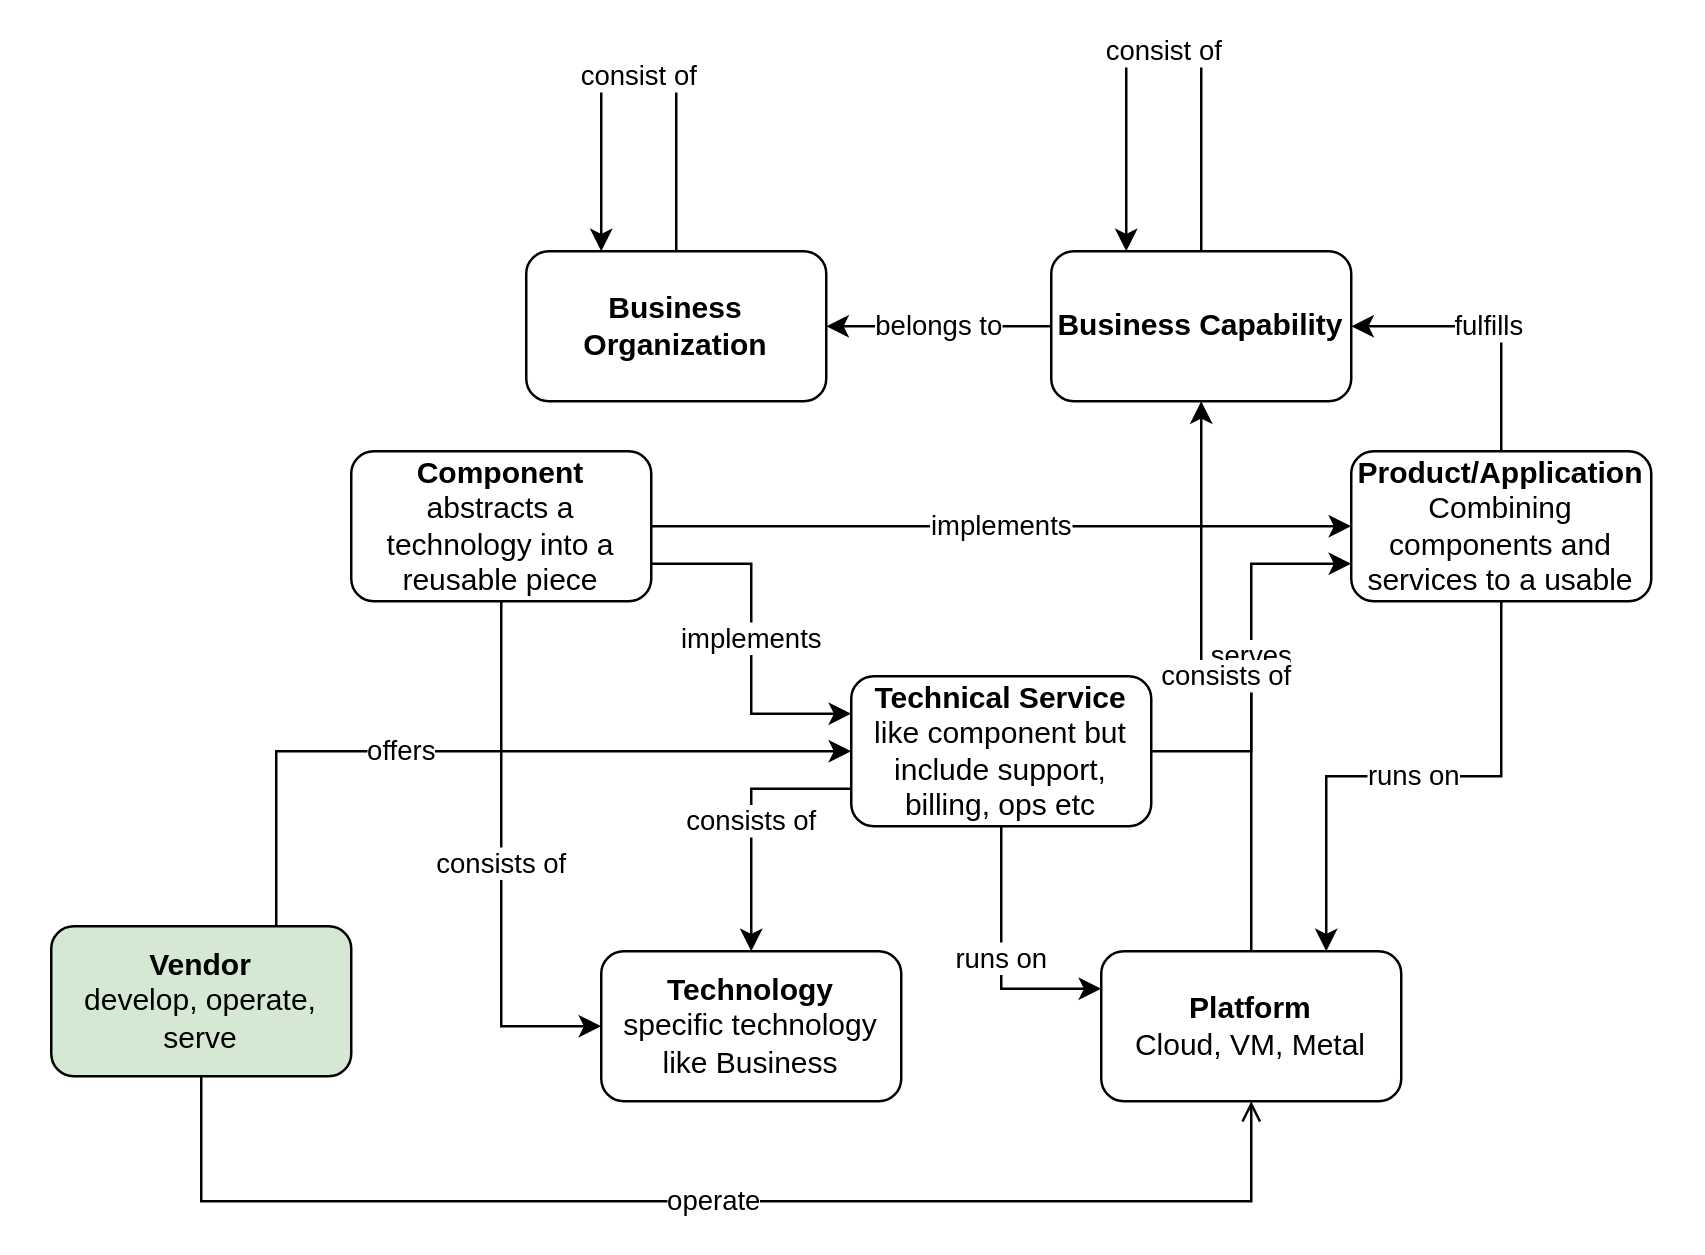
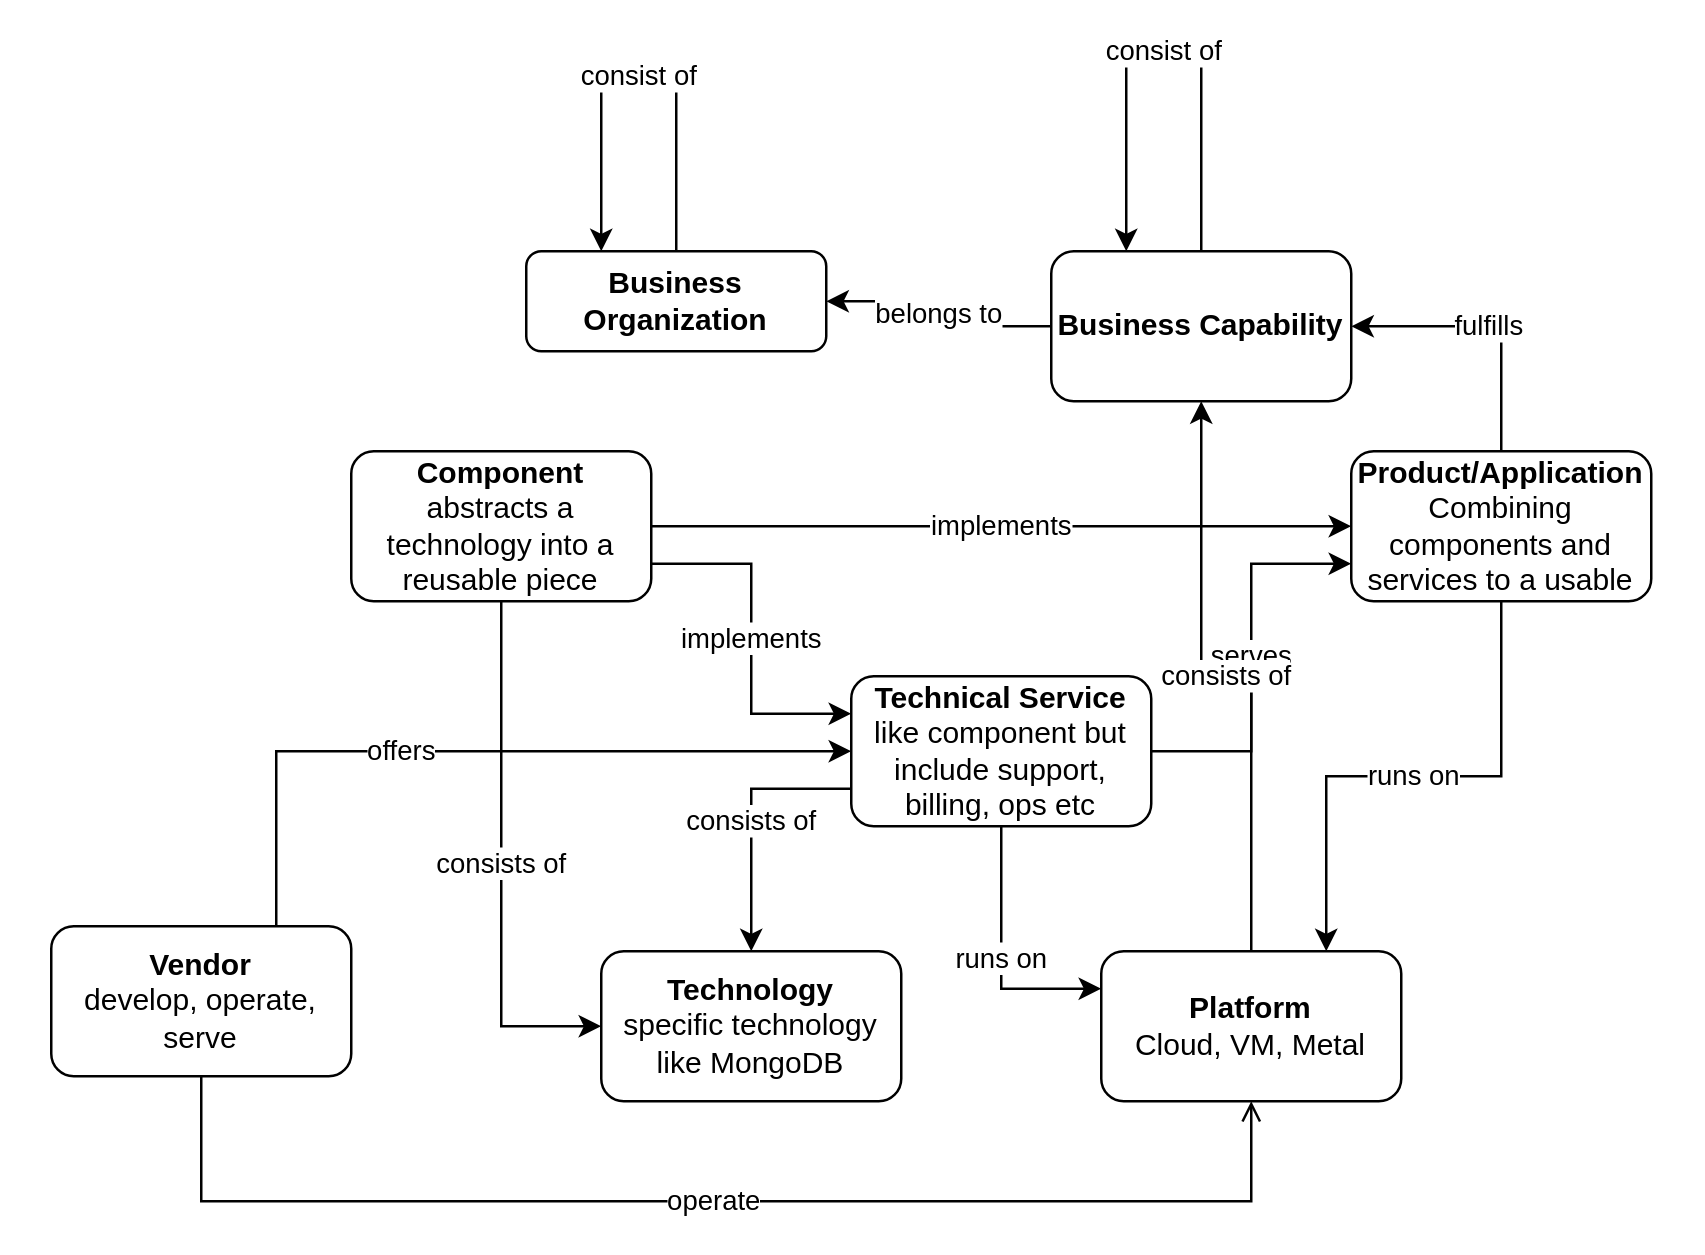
(676, 326) -> (676, 301)
(201, 1001) -> (201, 1001)
(751, 1026) -> (751, 1026)
